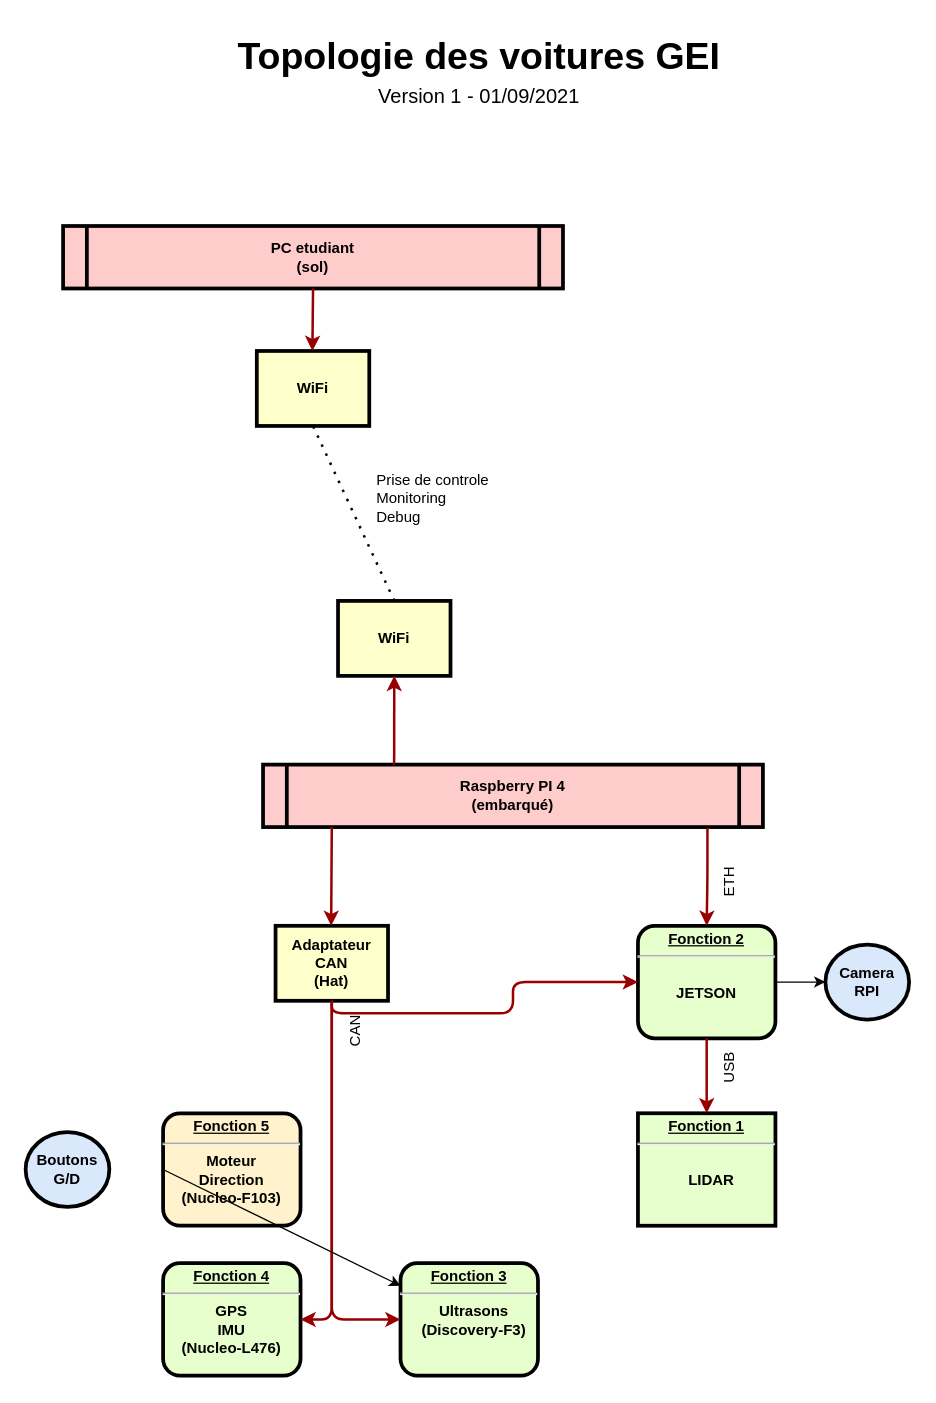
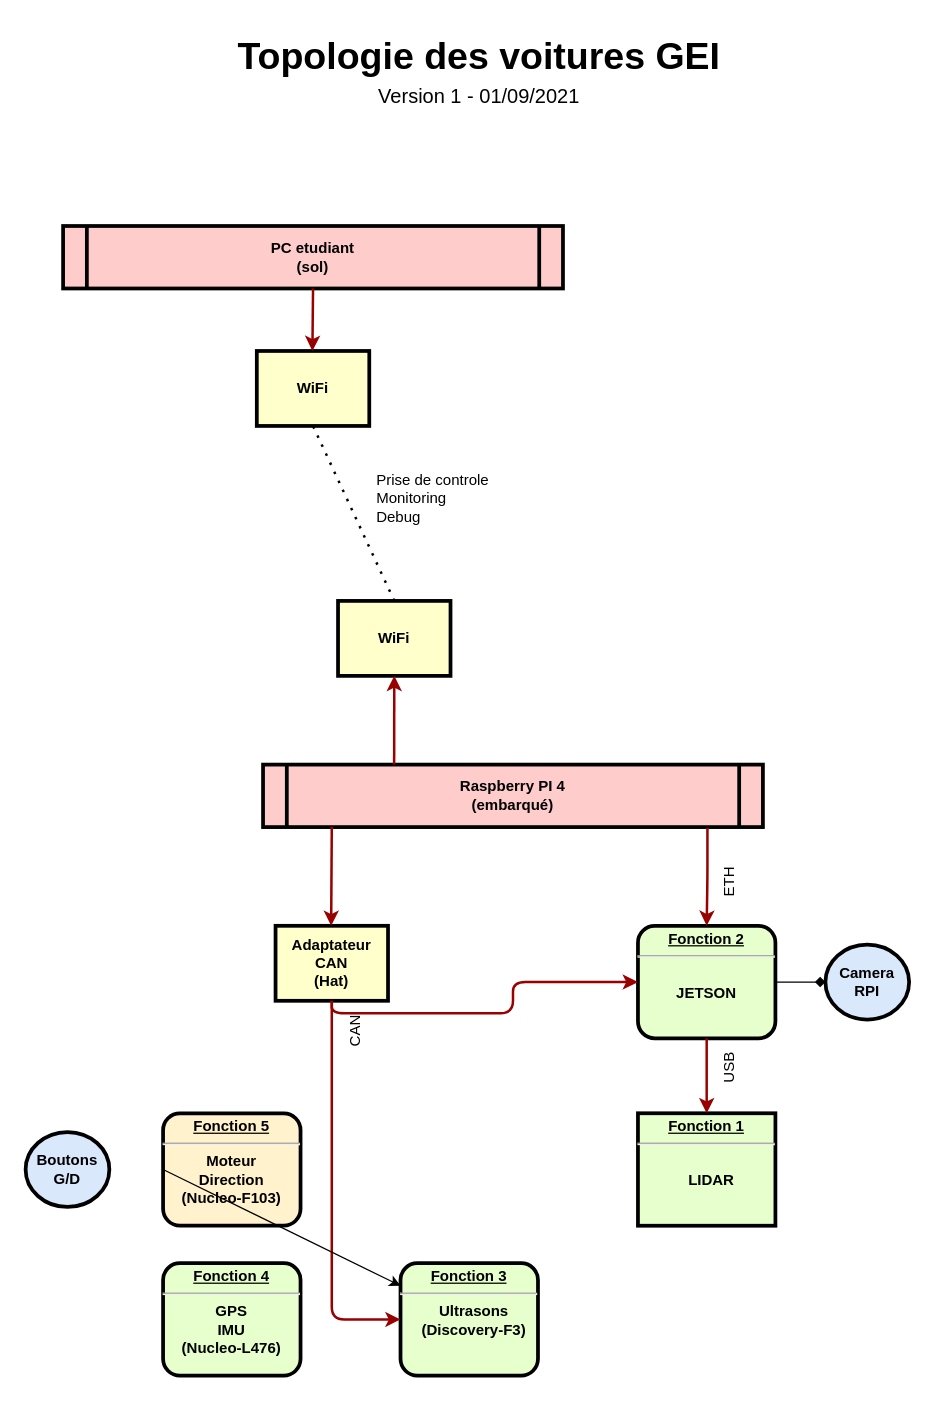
(815, 982) -> (814, 982)
(320, 1319) -> none
